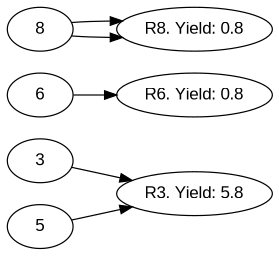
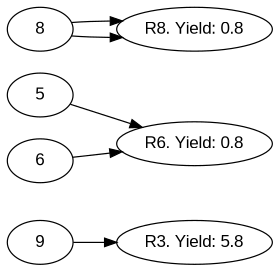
(40, 161) -> (40, 242)
(96, 215) -> (100, 114)
